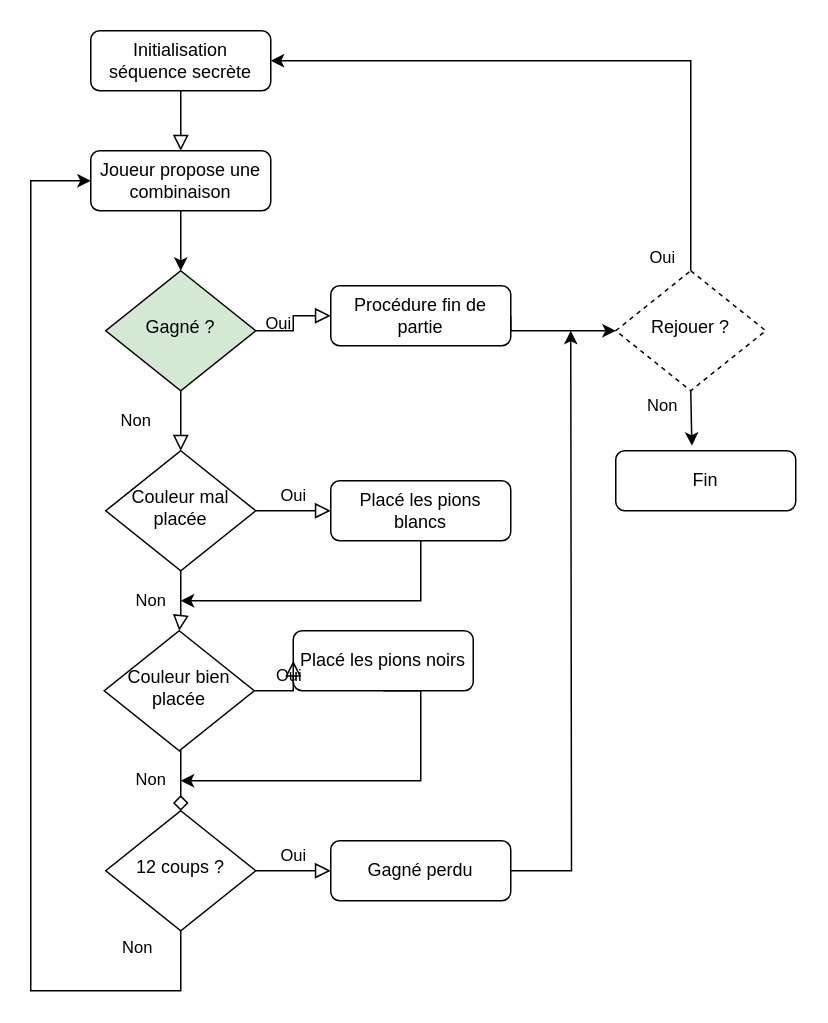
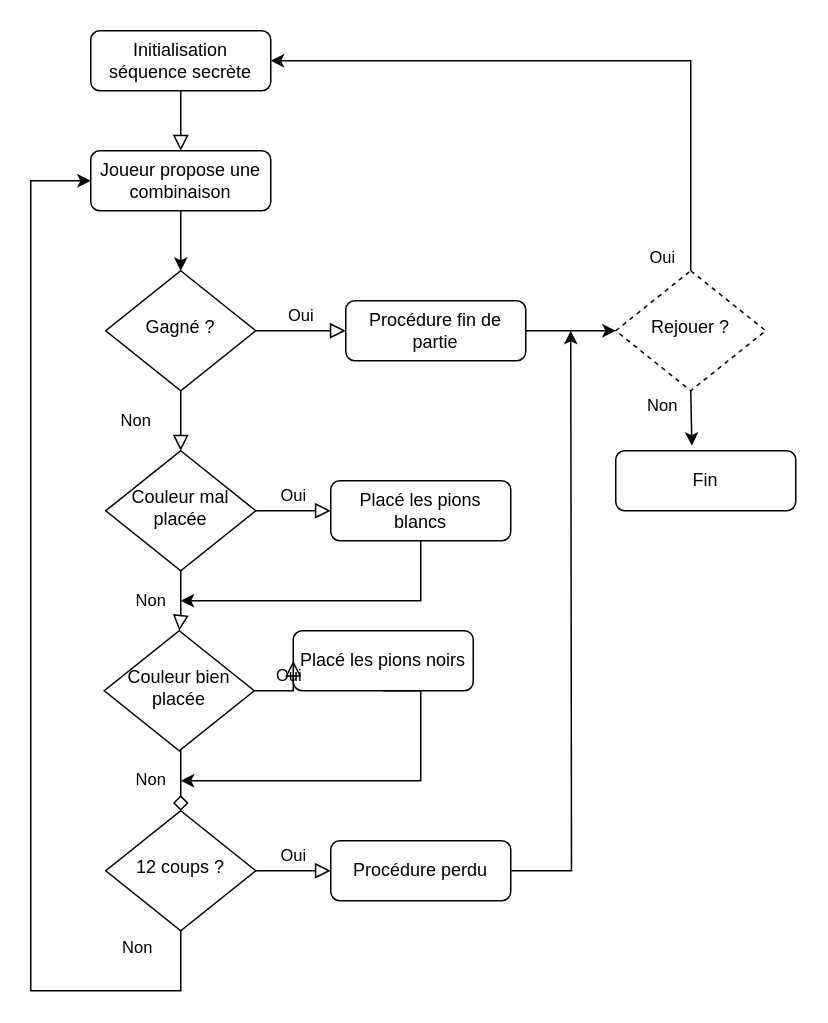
(421, 316) -> (436, 331)
(181, 331) -> (181, 331)
(421, 871) -> (421, 871)
